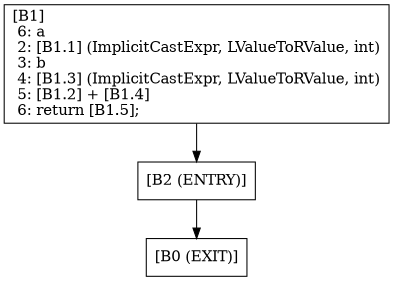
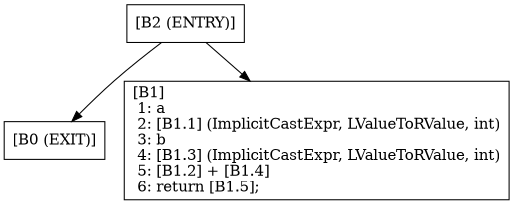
(29, 32) -> (149, 109)
(197, 137) -> (224, 58)
